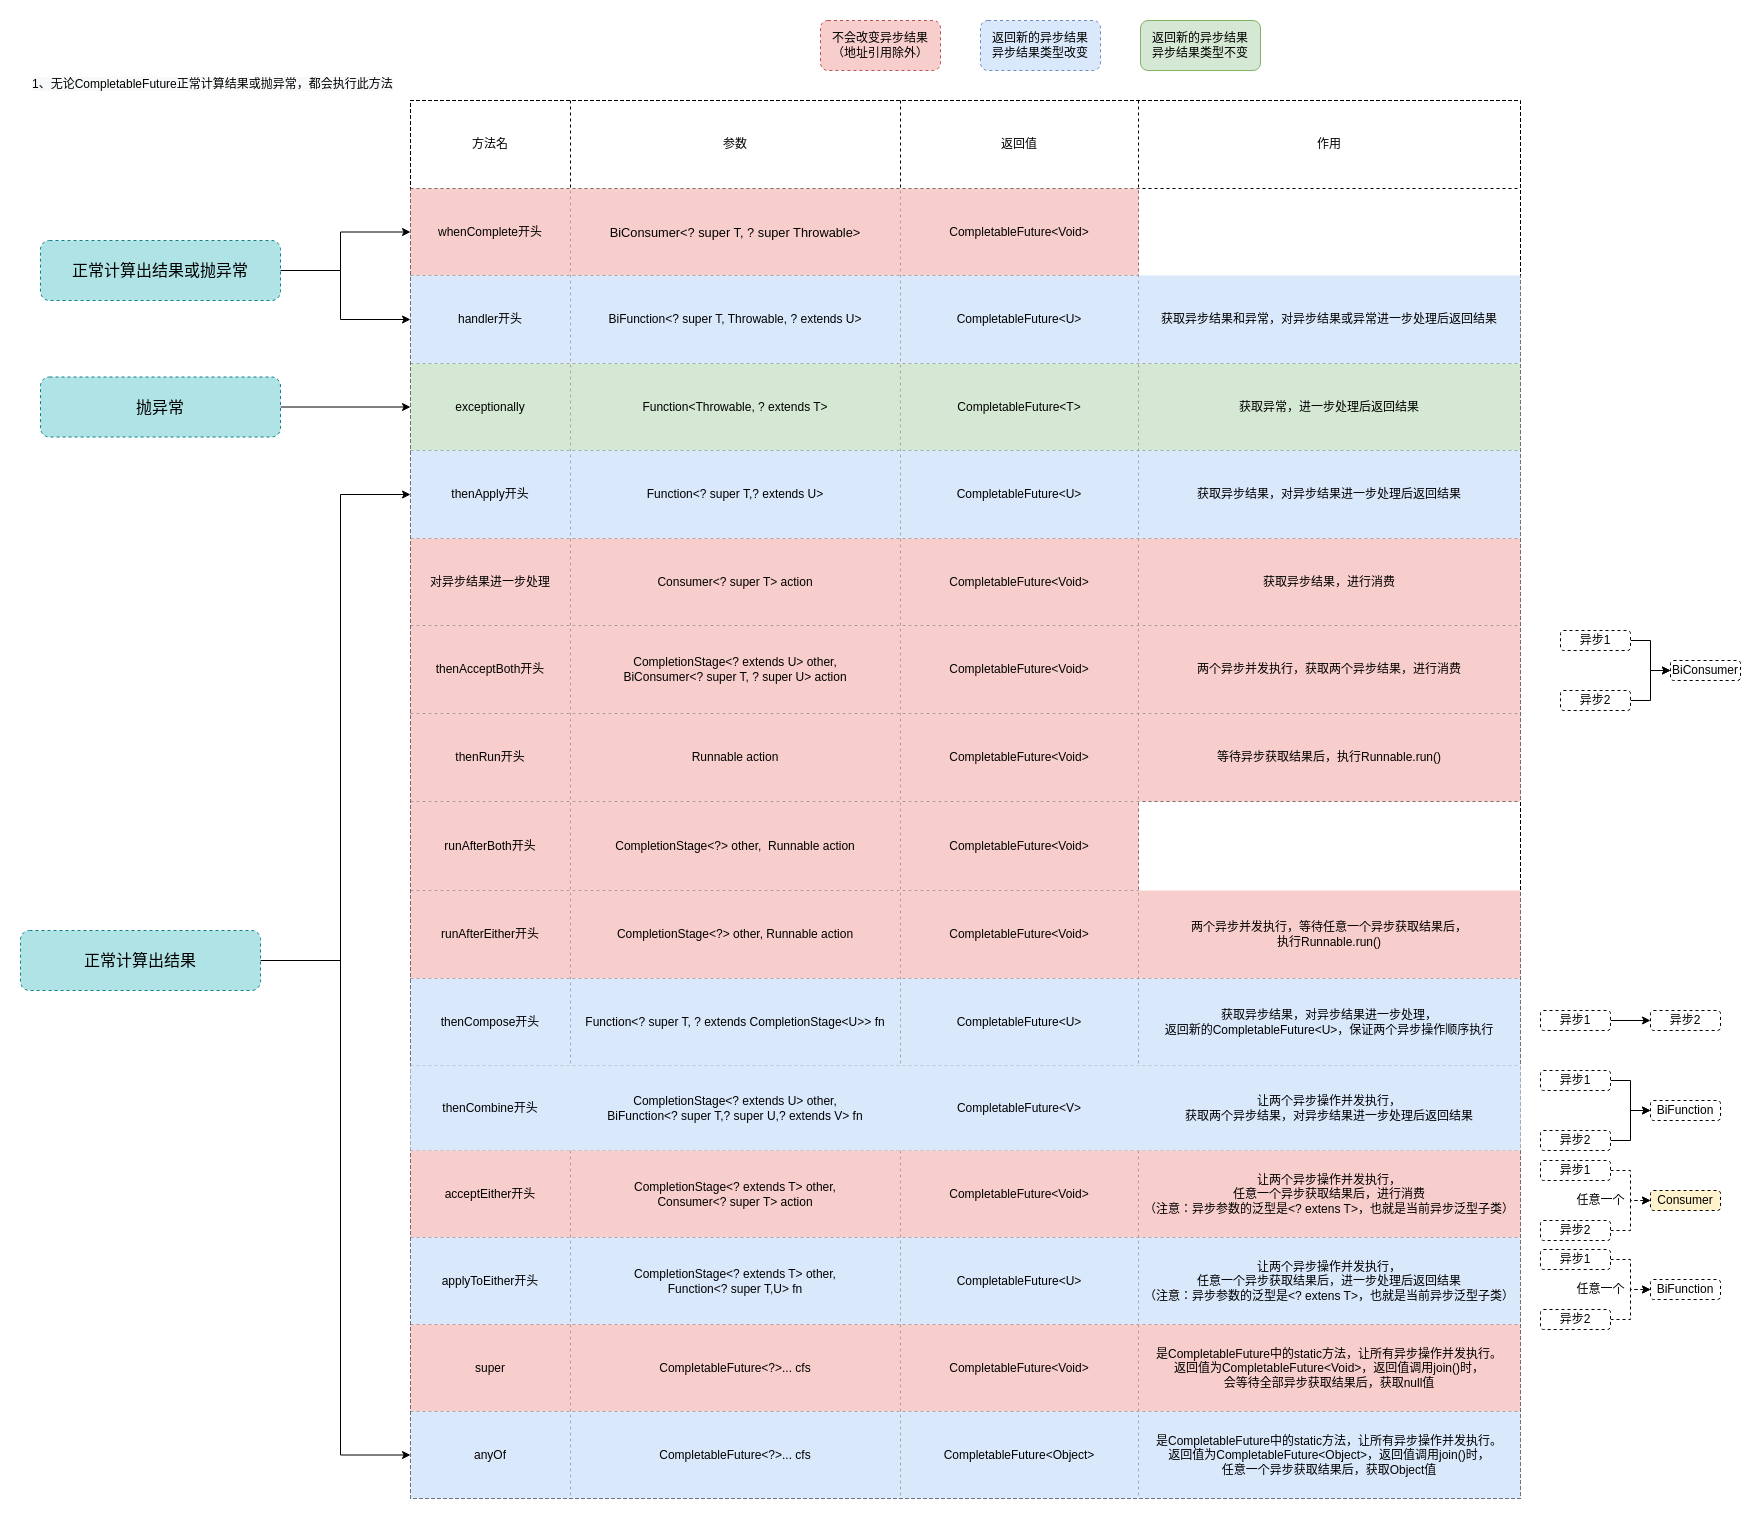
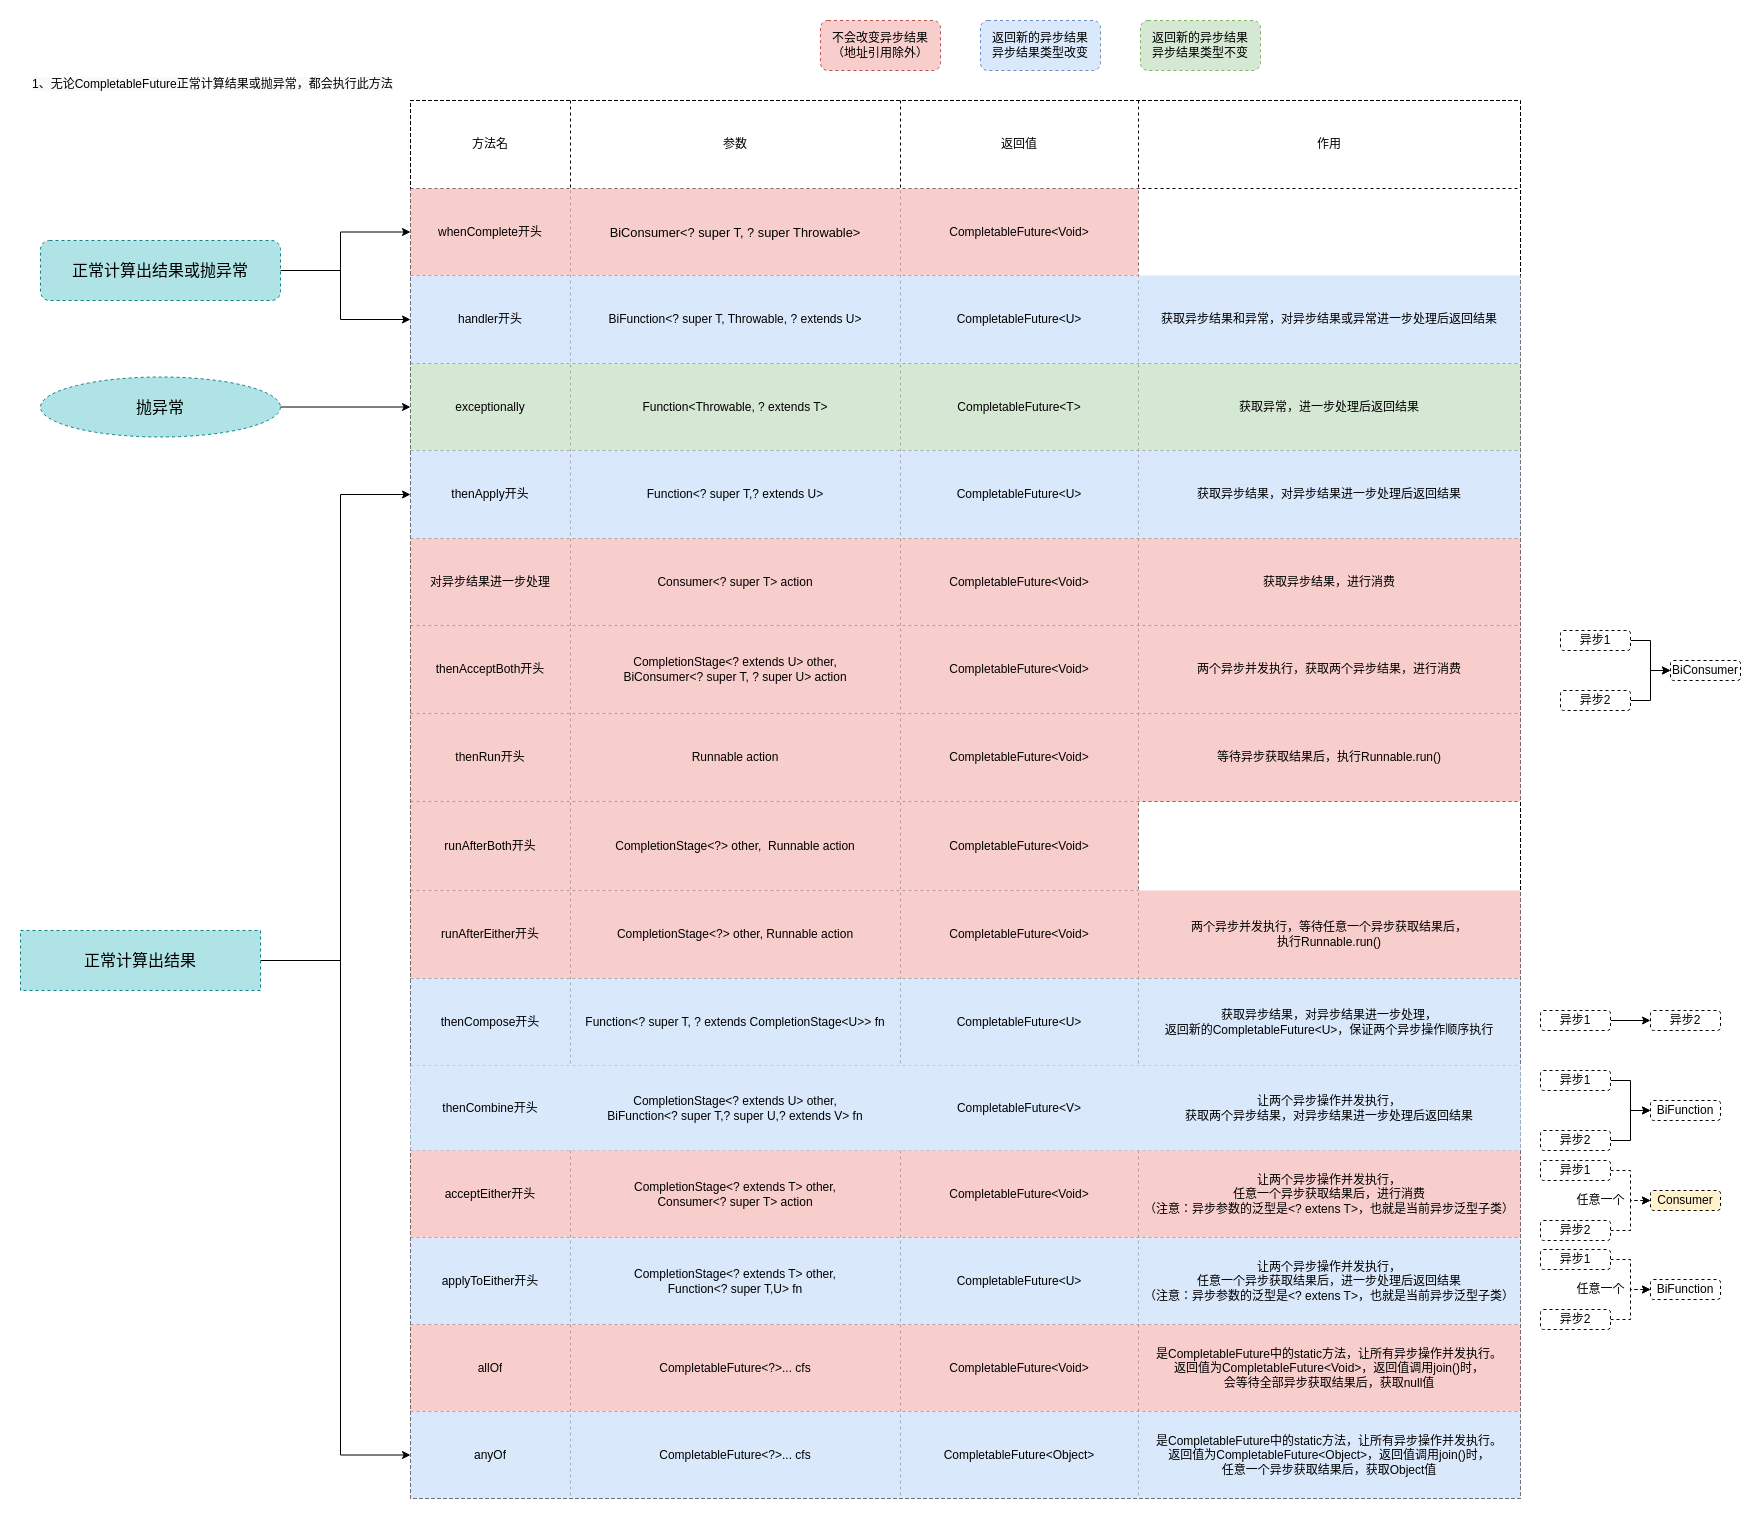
(1201, 46) -> (1201, 46)
(161, 407) -> (161, 407)
(141, 961) -> (141, 961)
(491, 1369) -> (491, 1369)
